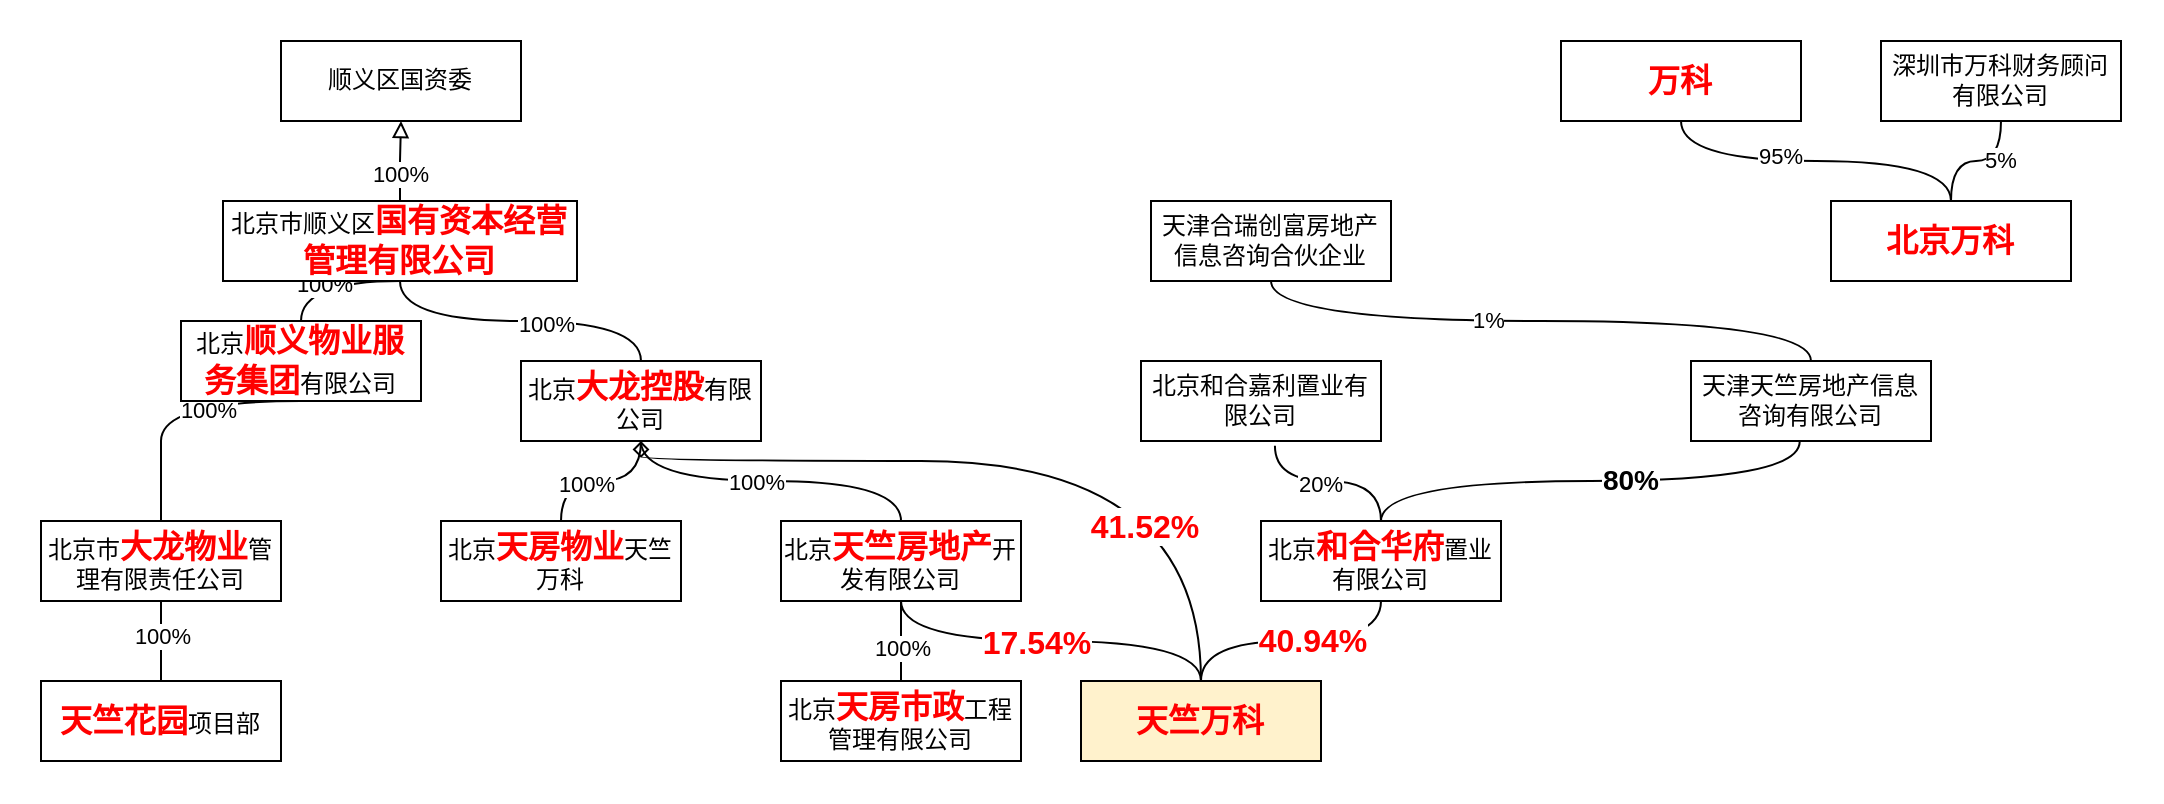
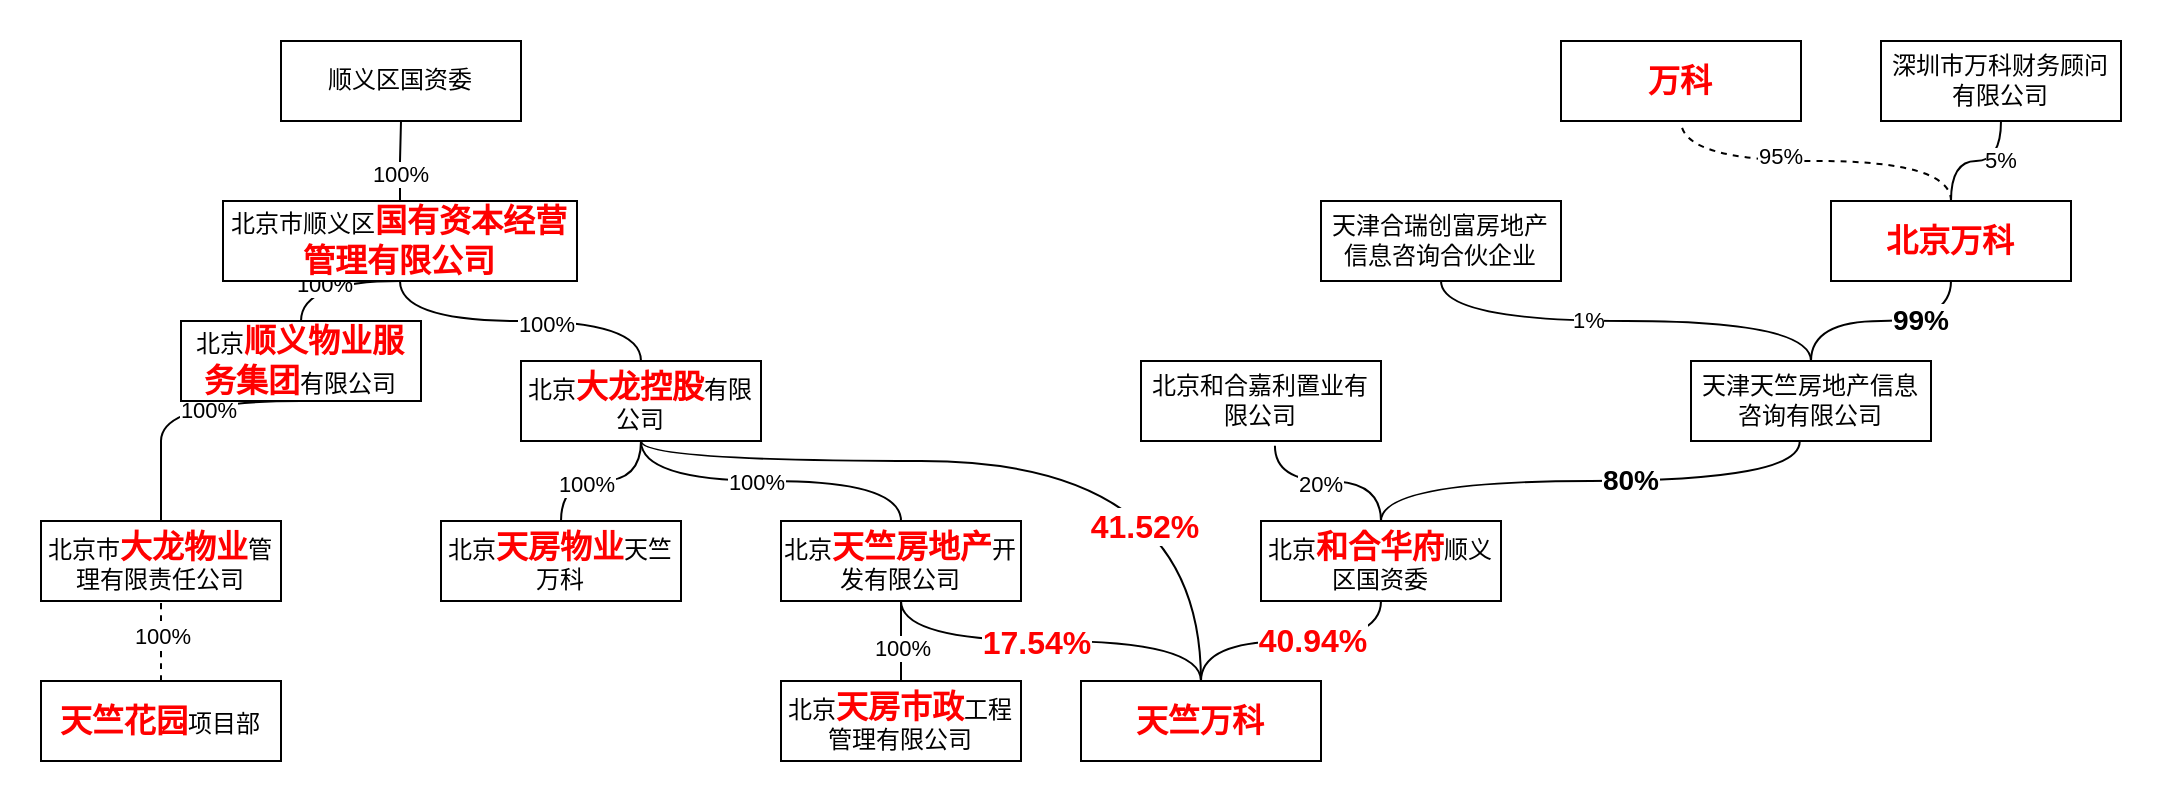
(401, 138) -> (401, 131)
(1881, 164) -> (1881, 164)
(1271, 241) -> (1441, 241)
none -> (1867, 322)
(644, 457) -> (744, 458)
(1381, 561) -> (1381, 561)
(161, 662) -> (161, 662)
(1201, 721) -> (1201, 721)
